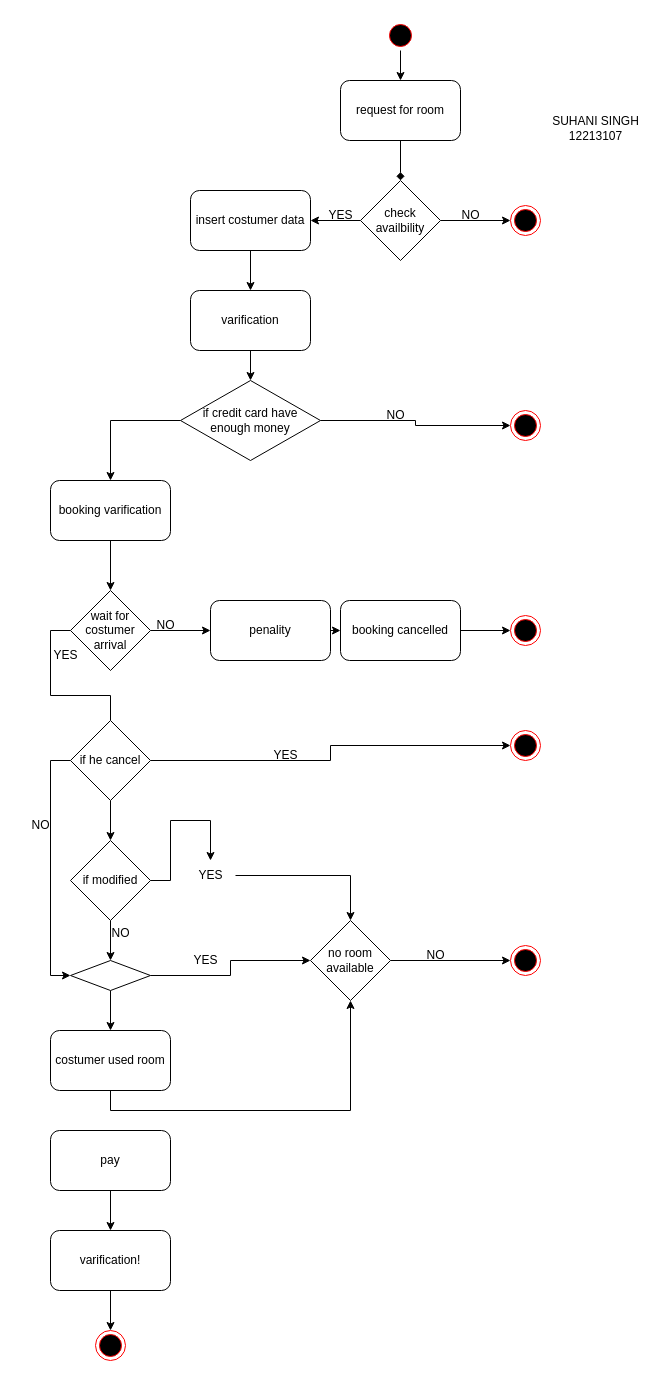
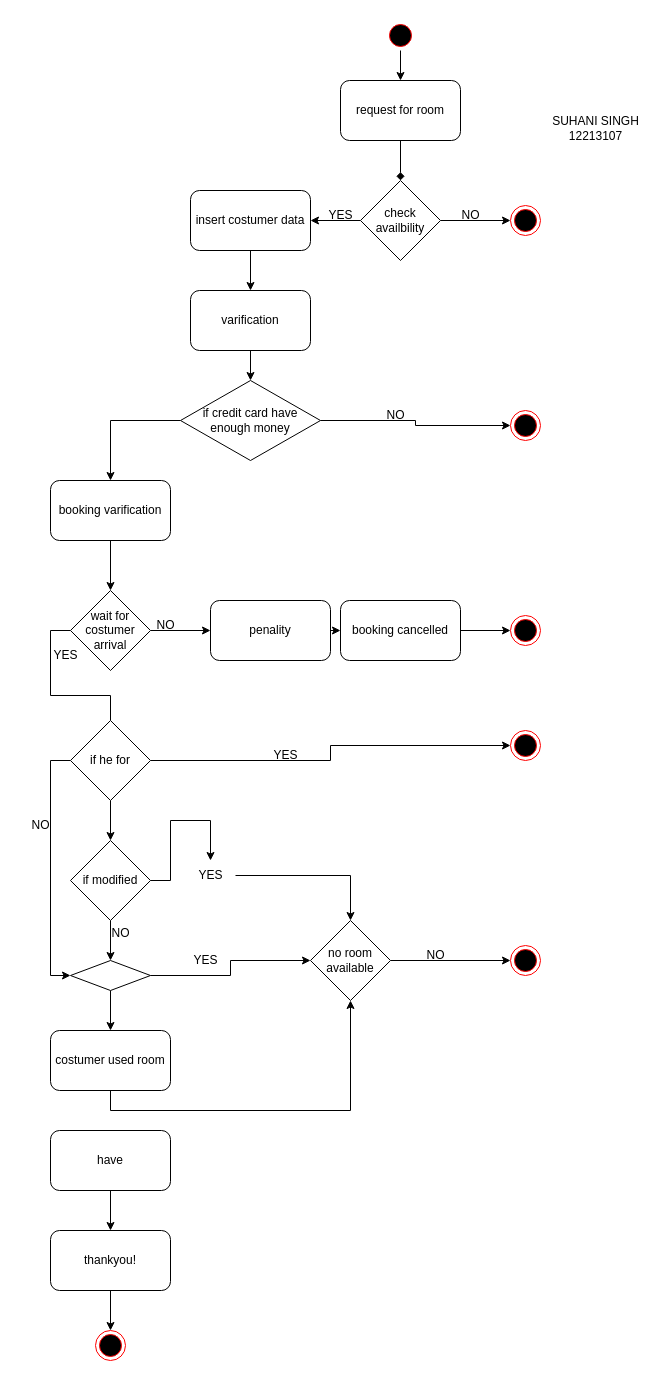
(111, 761) -> (111, 761)
(111, 1161) -> (111, 1161)
(111, 1261) -> (111, 1261)
